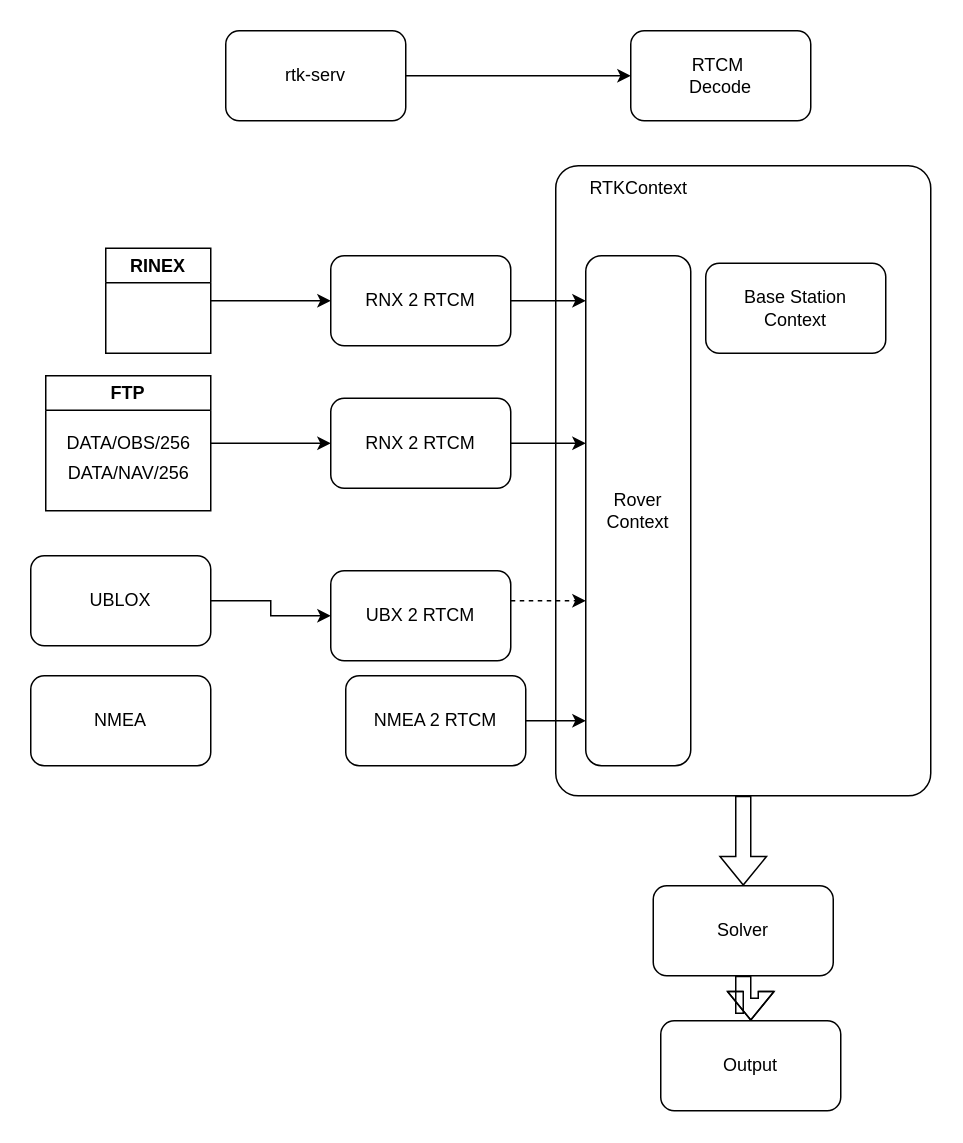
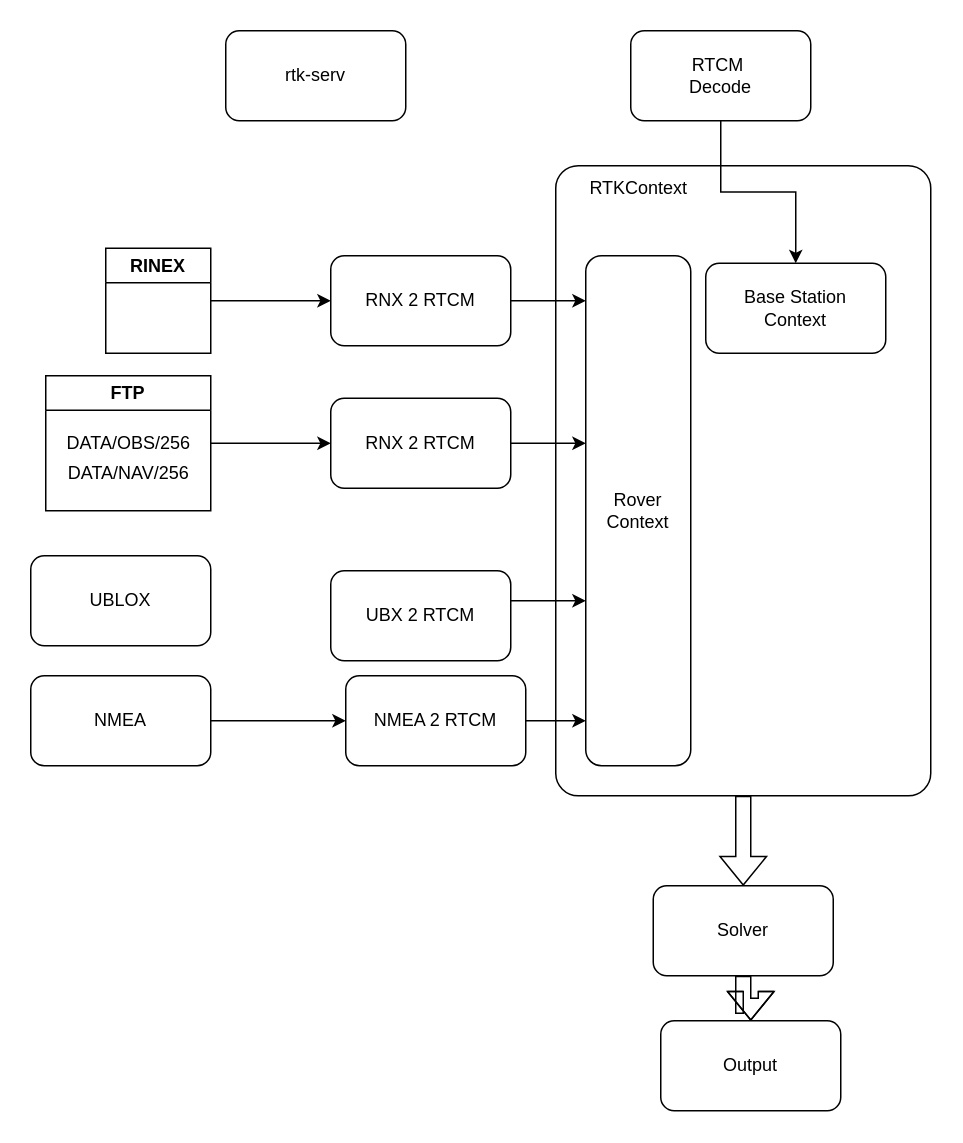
(513, 76) -> none
none -> (753, 192)
(543, 601) -> (543, 601)
(271, 603) -> none
none -> (273, 721)
